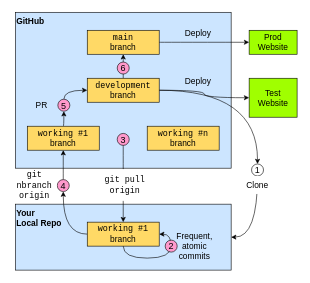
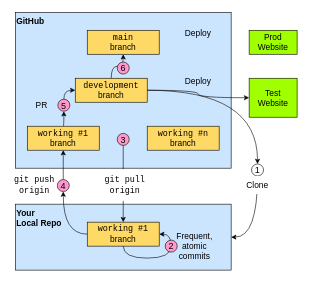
(243, 42) -> none
(123, 90) -> (111, 90)
(35, 185) -> (35, 185)
